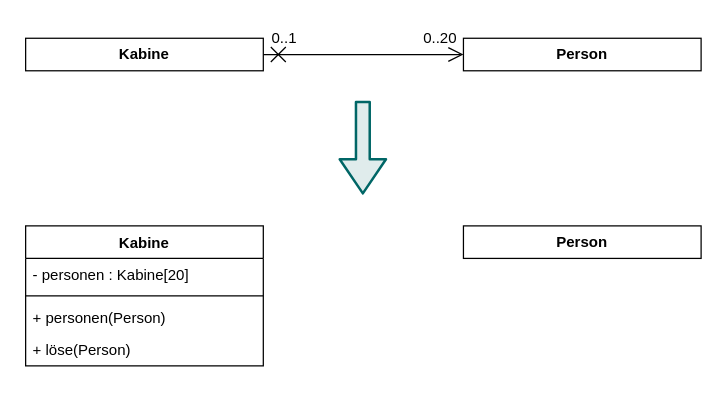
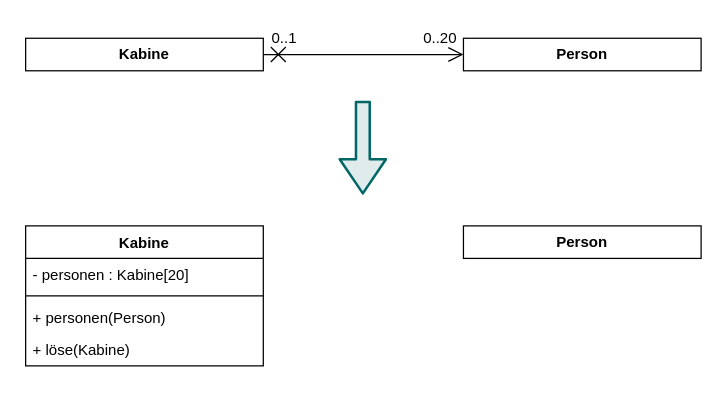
(88, 351) -> (86, 351)
